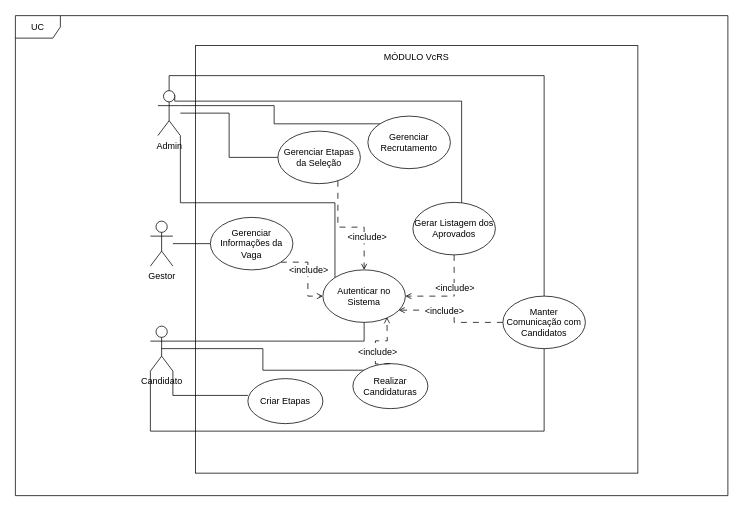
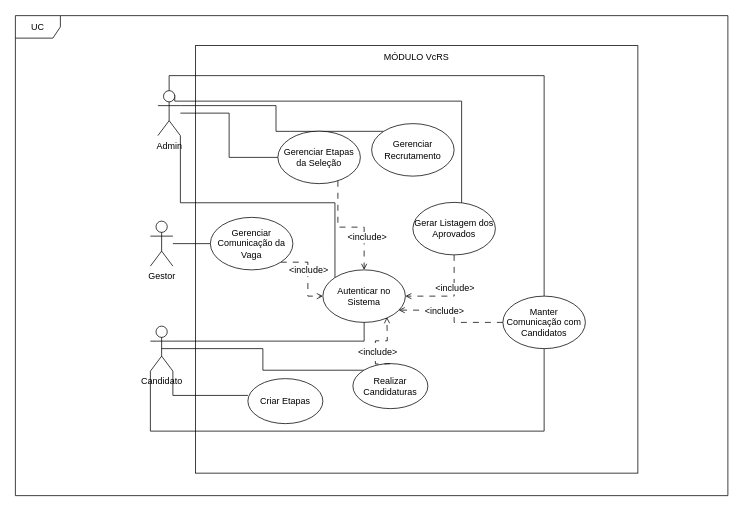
(409, 142) -> (413, 150)
(252, 243) -> (252, 243)
